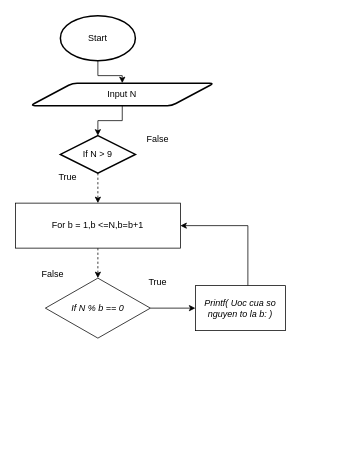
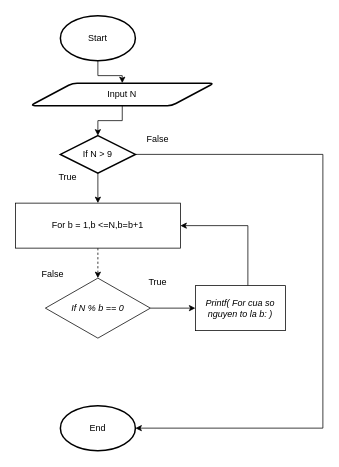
none -> (230, 154)
(98, 185) -> (98, 185)
(240, 308) -> (240, 308)
none -> (98, 428)
